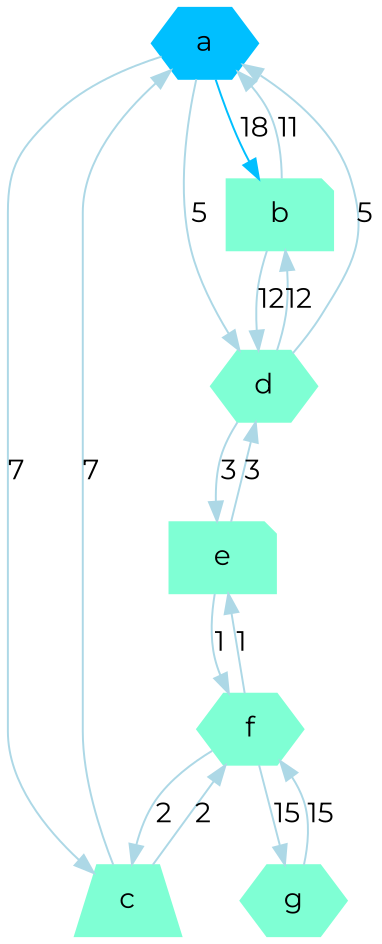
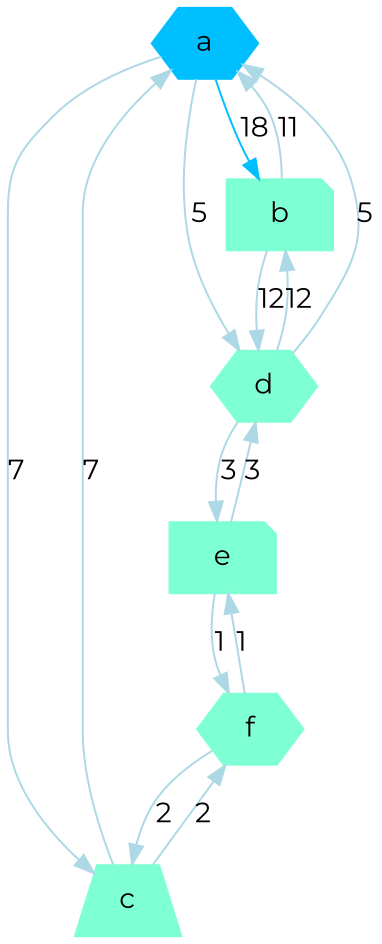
(294, 901) -> none
